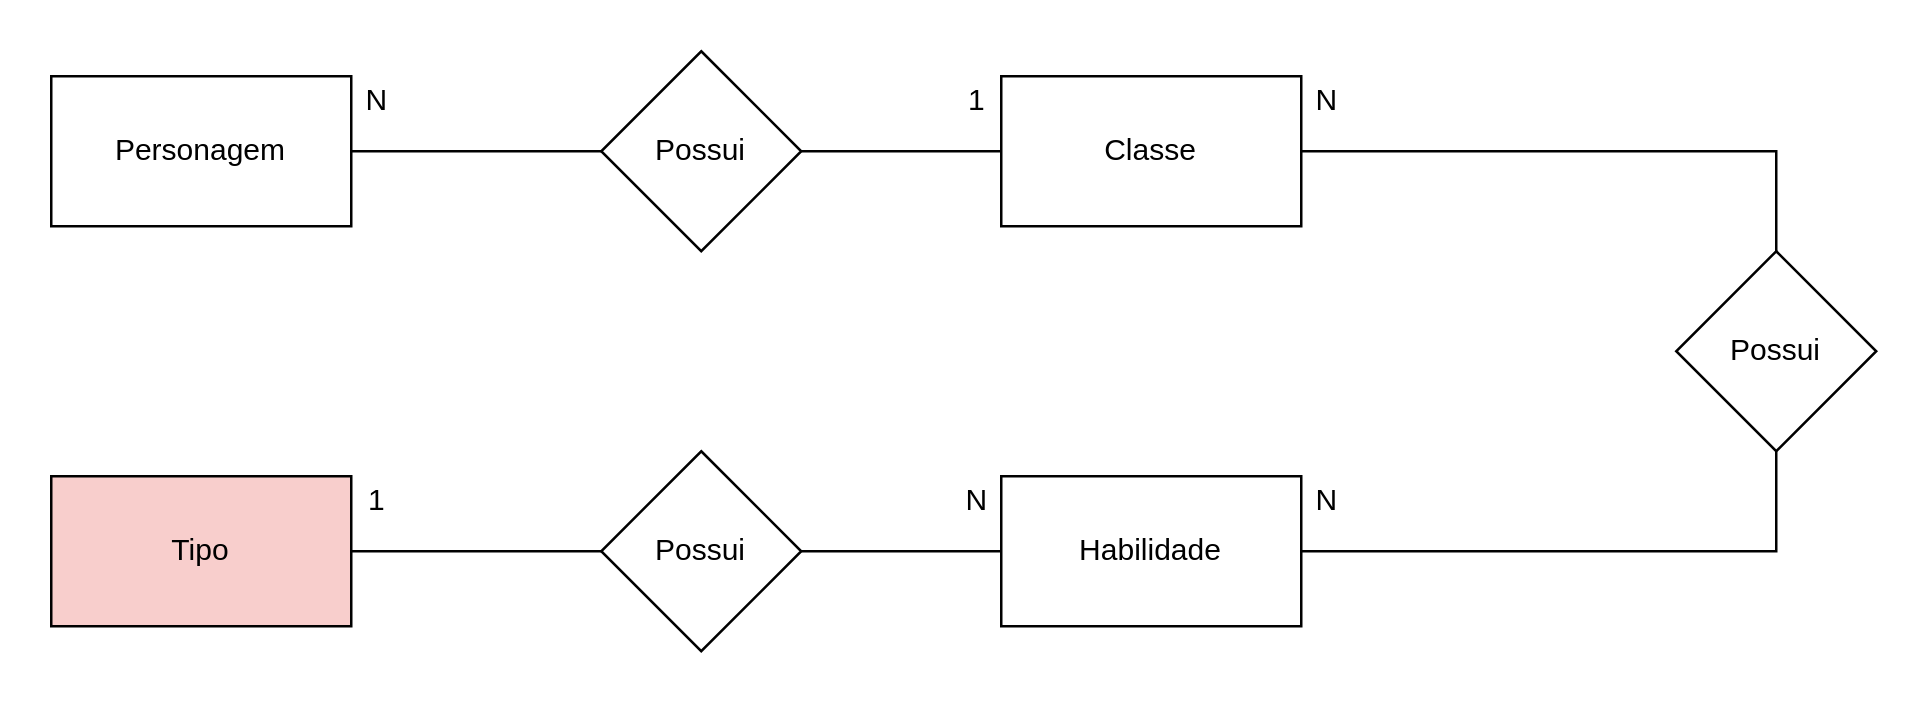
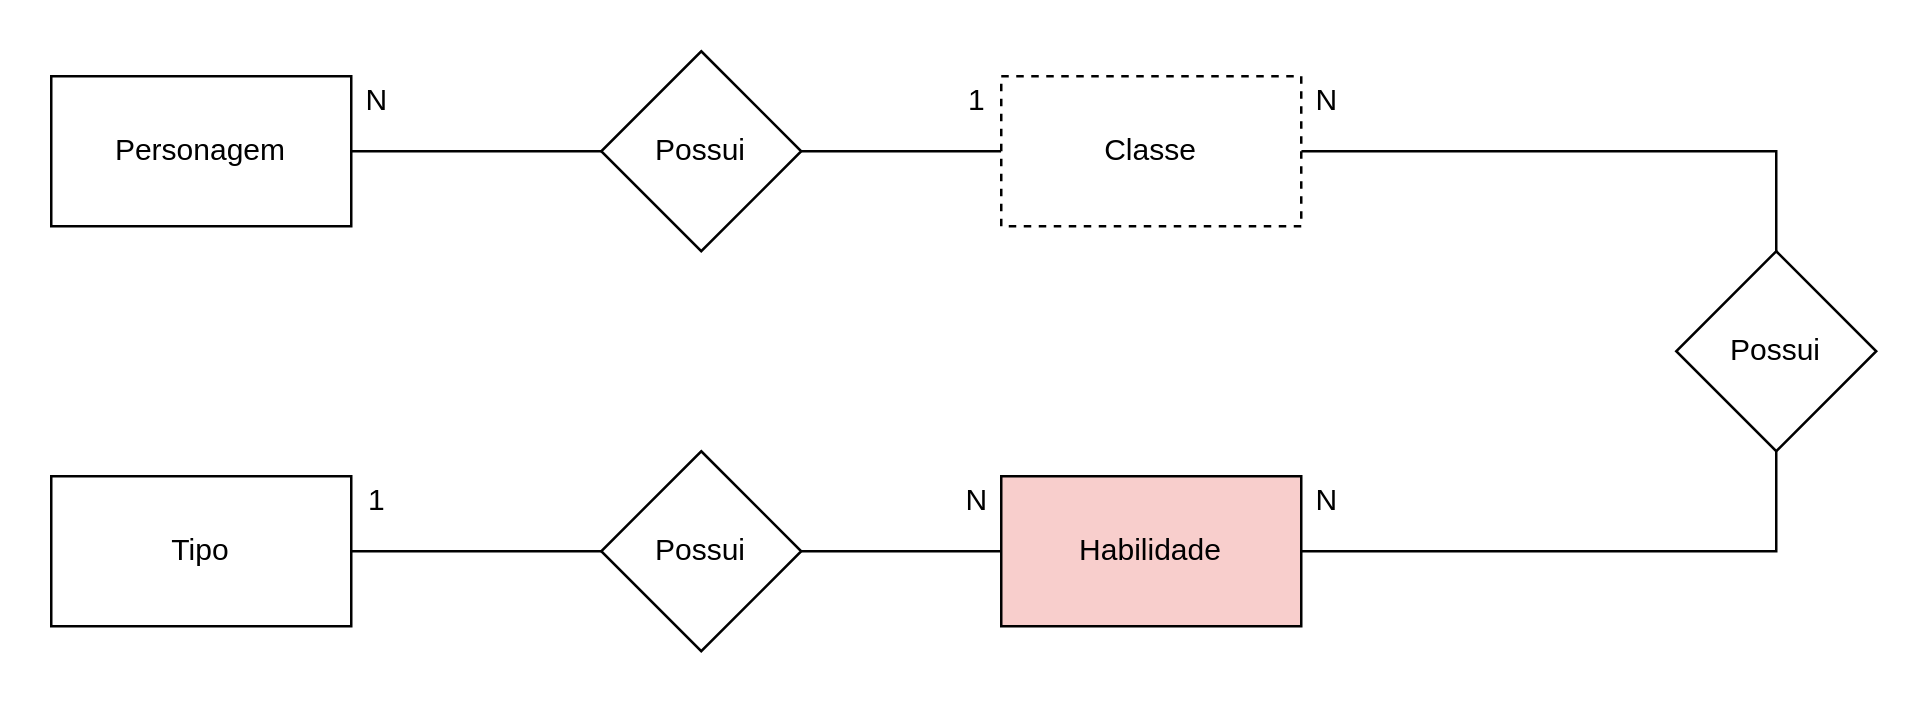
(1151, 151) -> (1151, 151)
(201, 551) -> (201, 551)
(1151, 551) -> (1151, 551)
